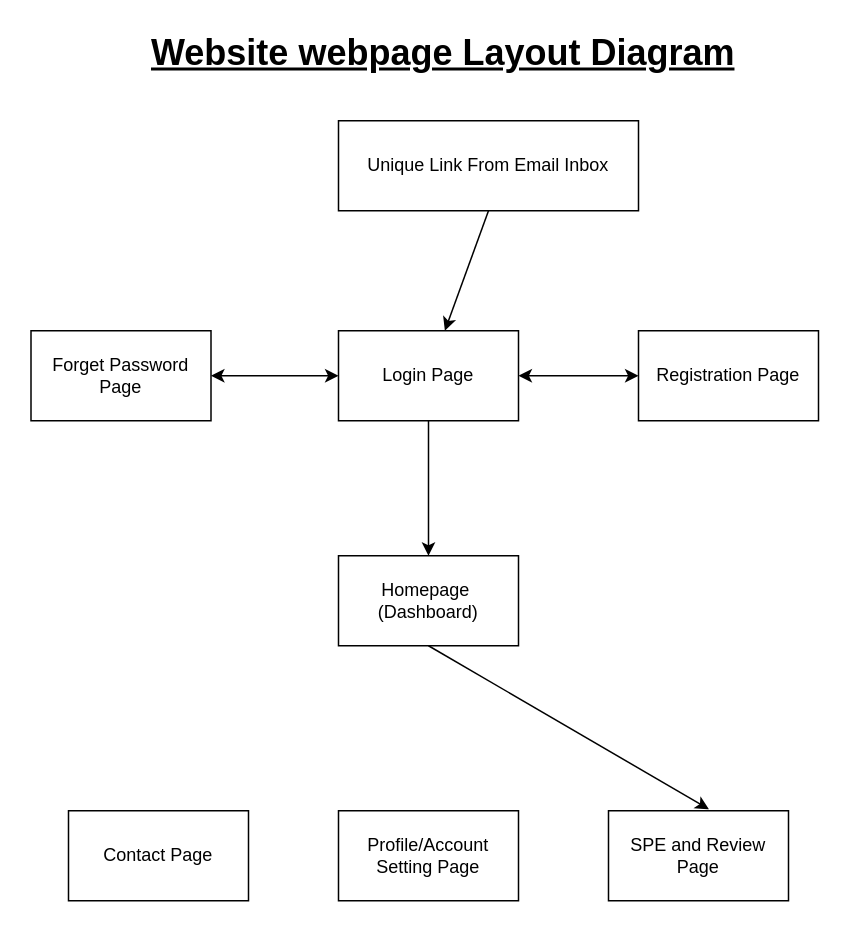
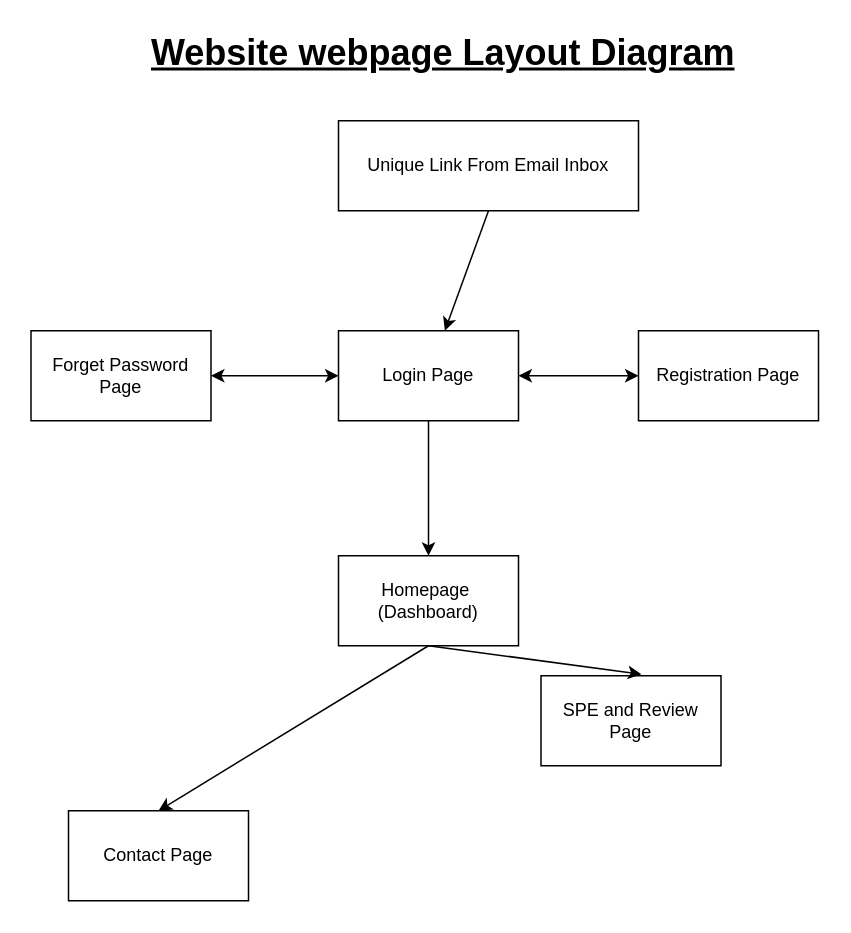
none -> (297, 726)
(428, 856) -> none
(698, 856) -> (631, 721)
